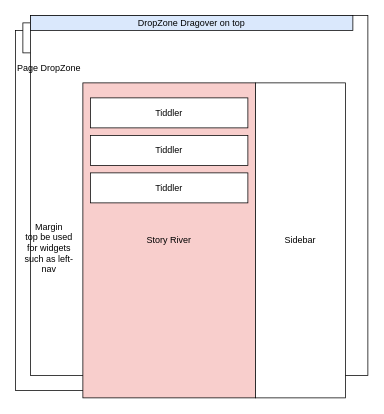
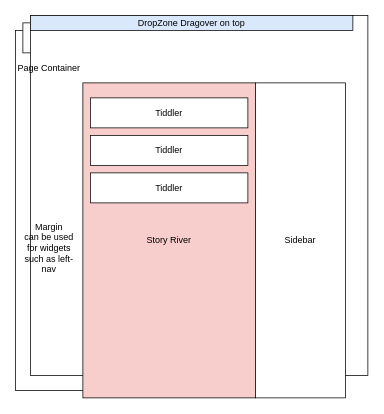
(49, 68) -> (49, 68)
(49, 248) -> (49, 248)
